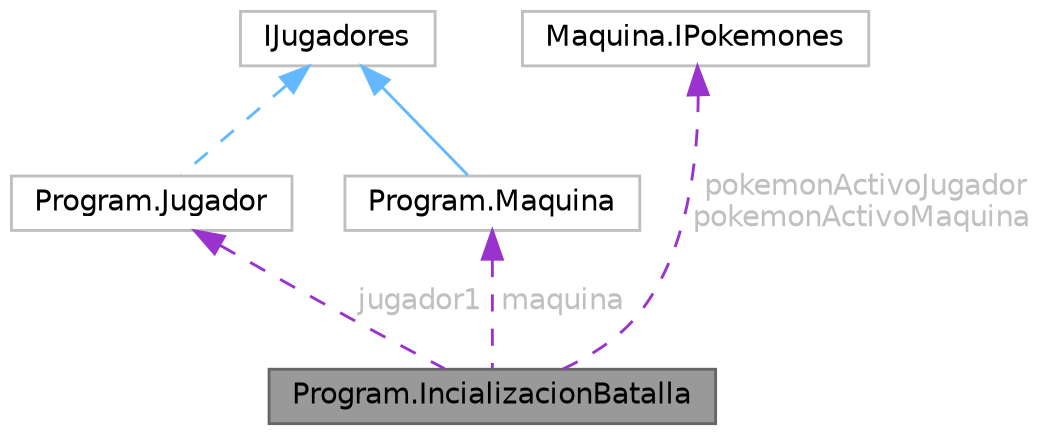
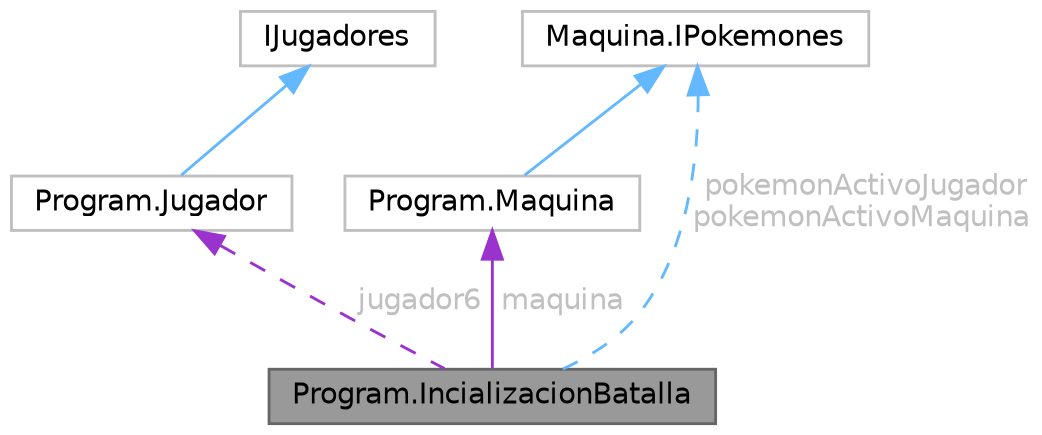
(234, 130) -> (234, 130)
(425, 131) -> (583, 130)
(672, 255) -> (672, 255)
(415, 302) -> (415, 302)
(492, 314) -> (492, 314)
